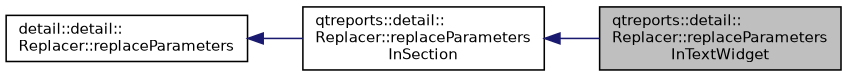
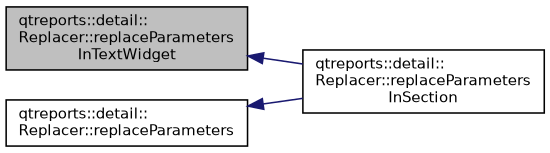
(127, 38) -> (127, 123)
(580, 38) -> (283, 61)
